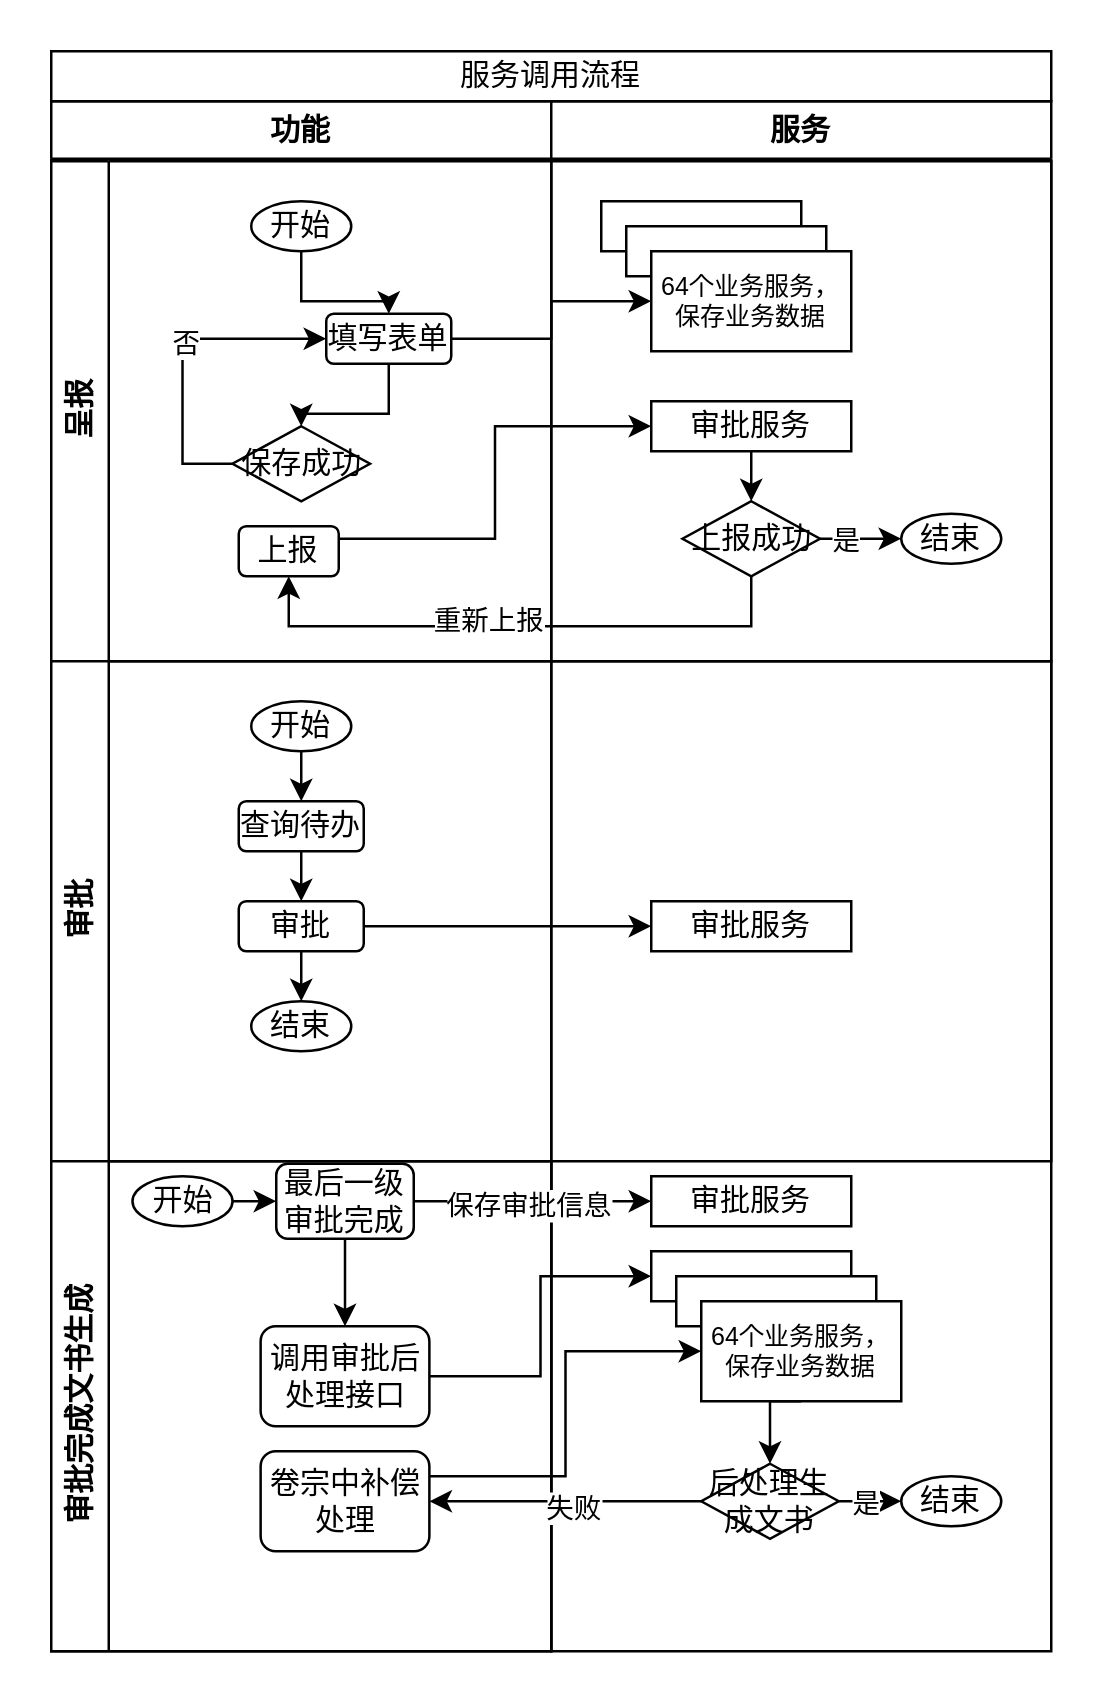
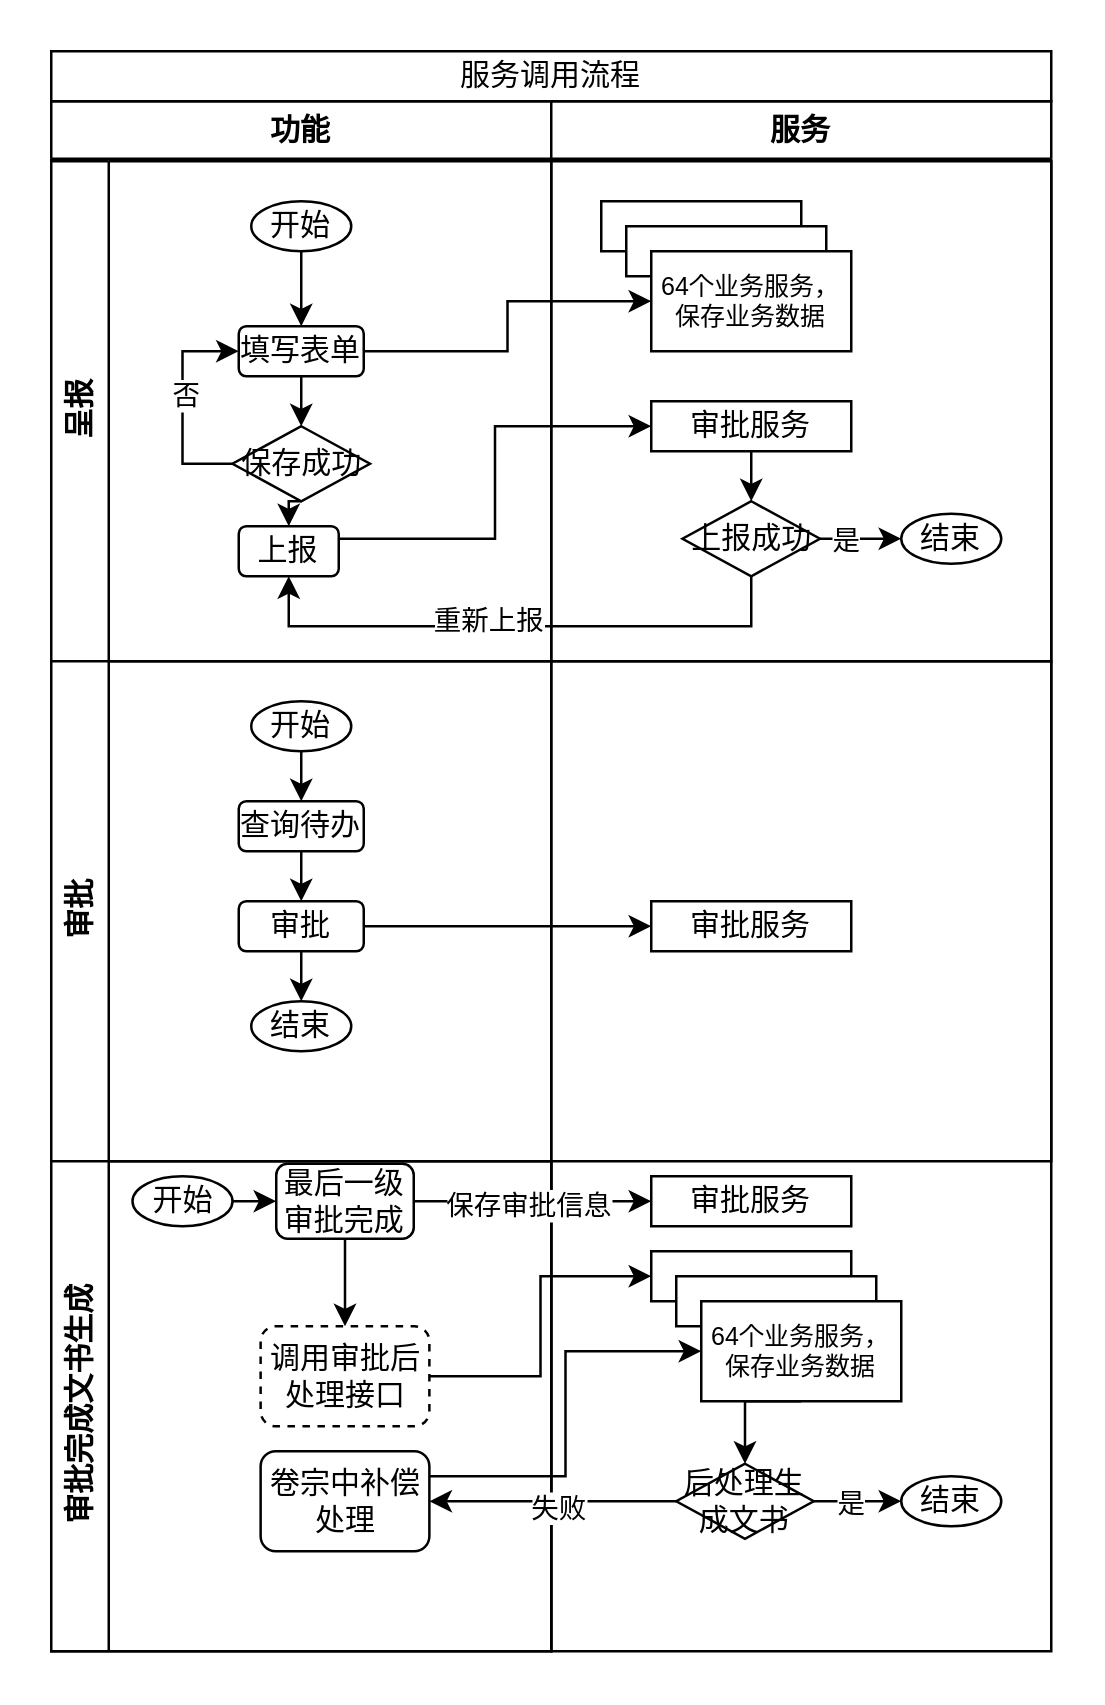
(389, 339) -> (301, 351)
none -> (291, 501)
(345, 1376) -> (345, 1376)
(770, 1501) -> (745, 1501)
